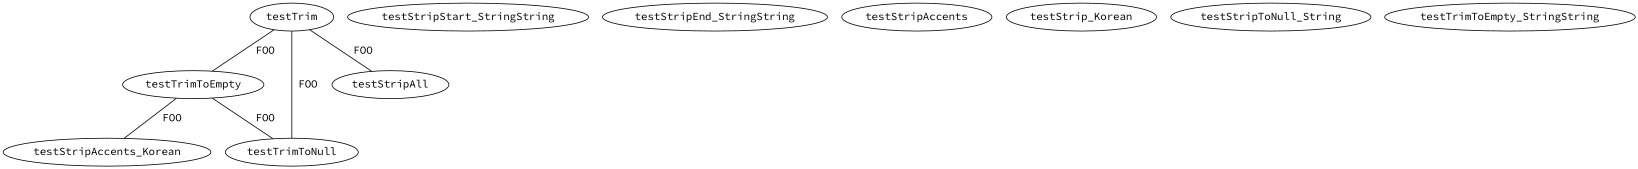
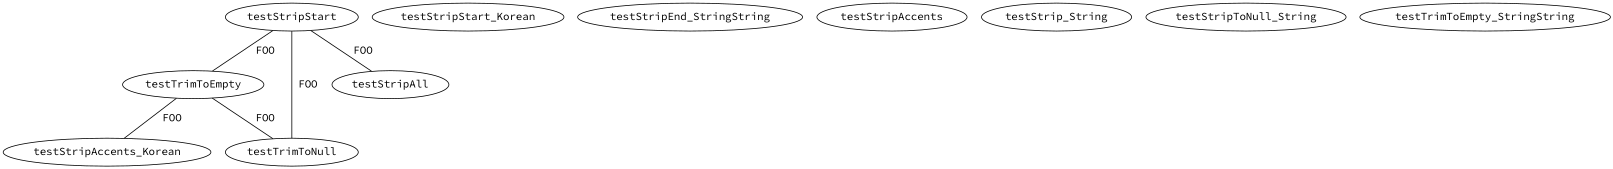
(292, 17) -> (292, 17)
(468, 17) -> (468, 17)
(1081, 17) -> (1057, 17)
